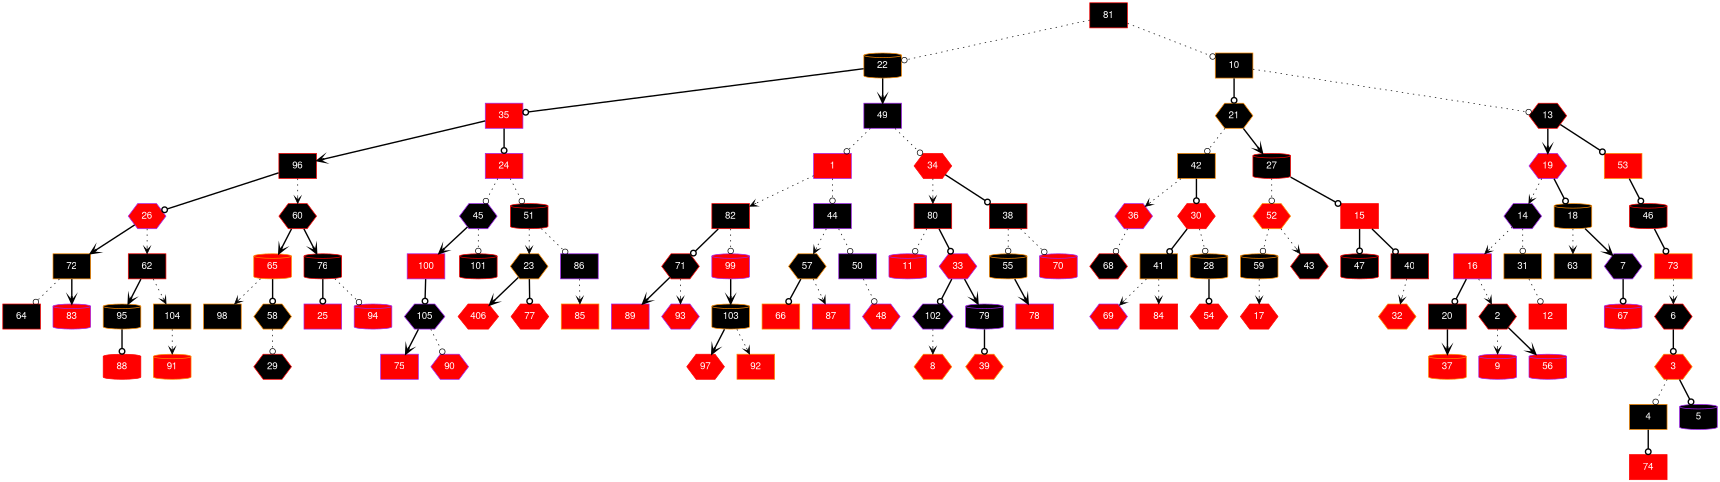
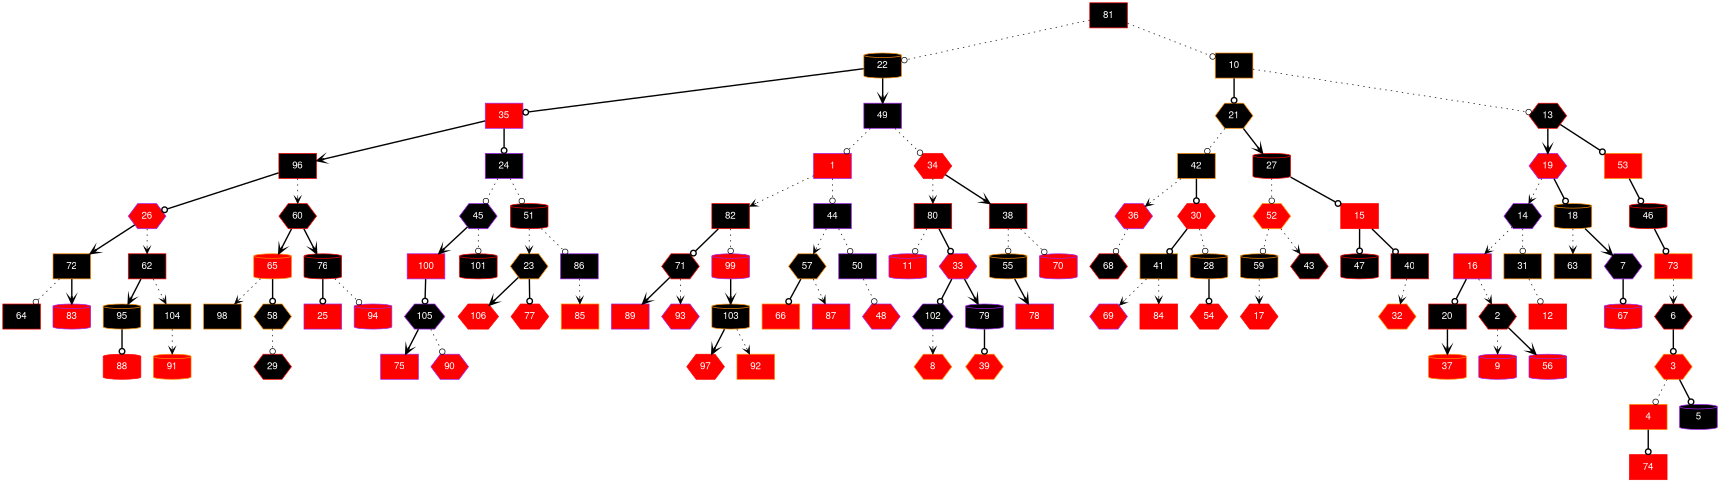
(504, 166) -> (504, 166)
(965, 188) -> (965, 187)
(478, 317) -> (478, 317)
(1648, 417) -> (1648, 417)
